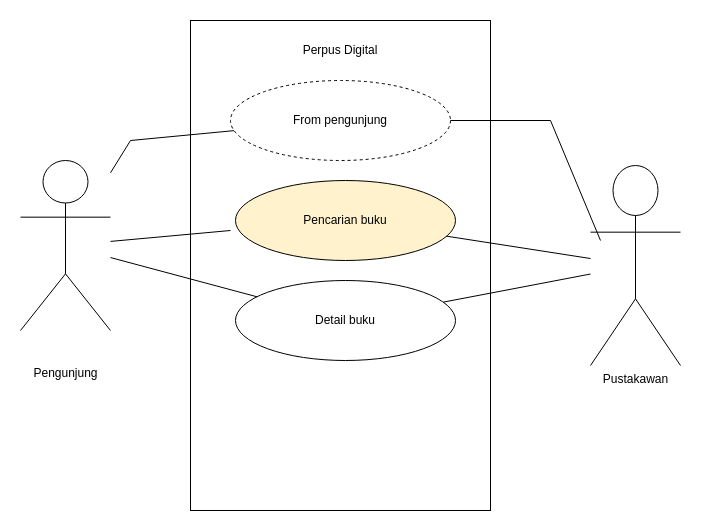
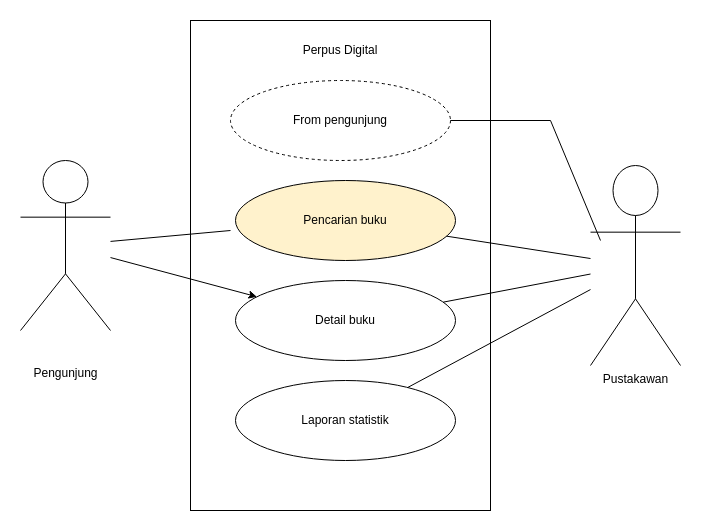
(163, 137) -> none
(251, 295) -> (249, 295)
none -> (499, 339)
none -> (346, 421)
